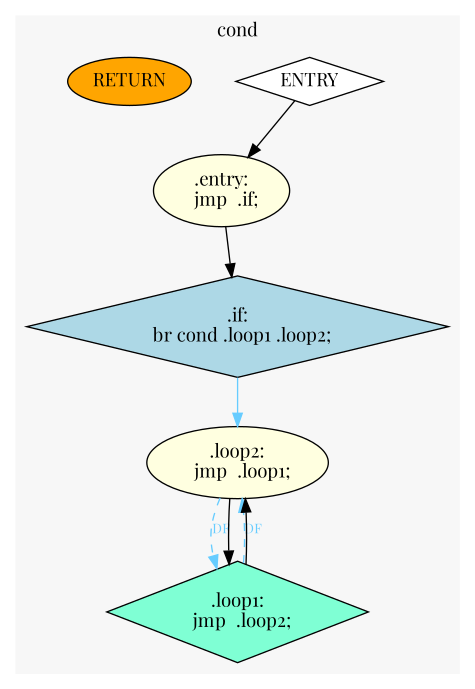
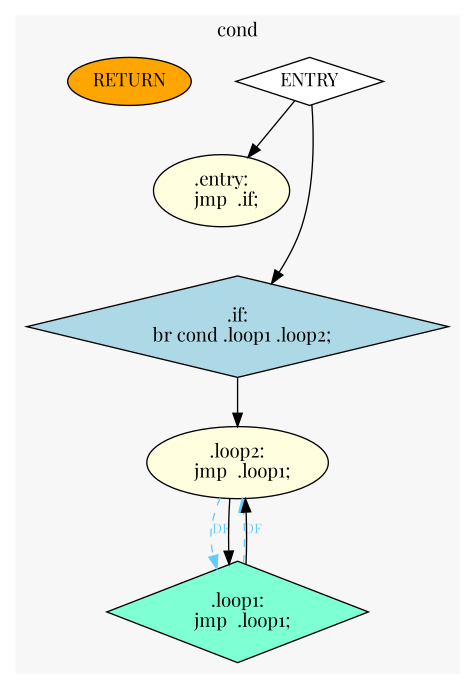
(228, 245) -> (310, 192)
(238, 395) -> (238, 395)
(238, 612) -> (238, 612)
